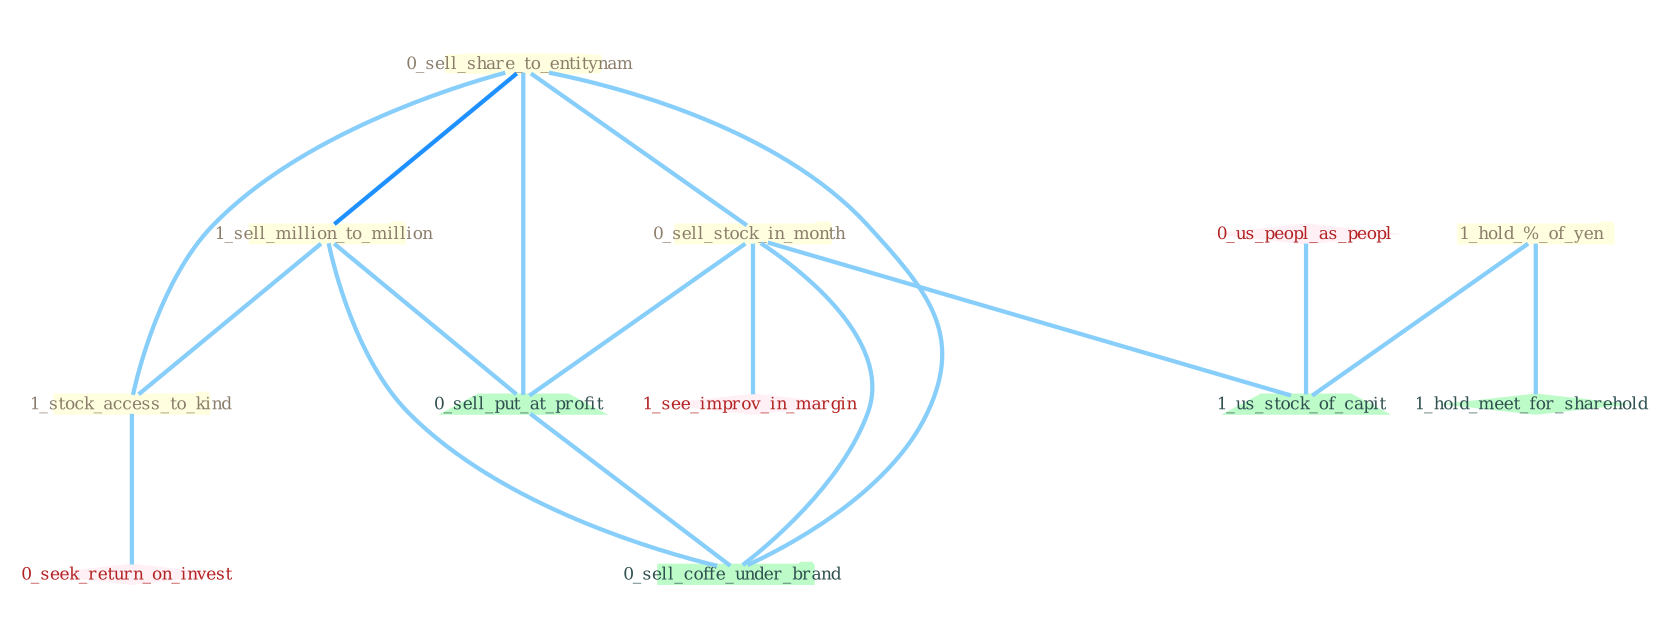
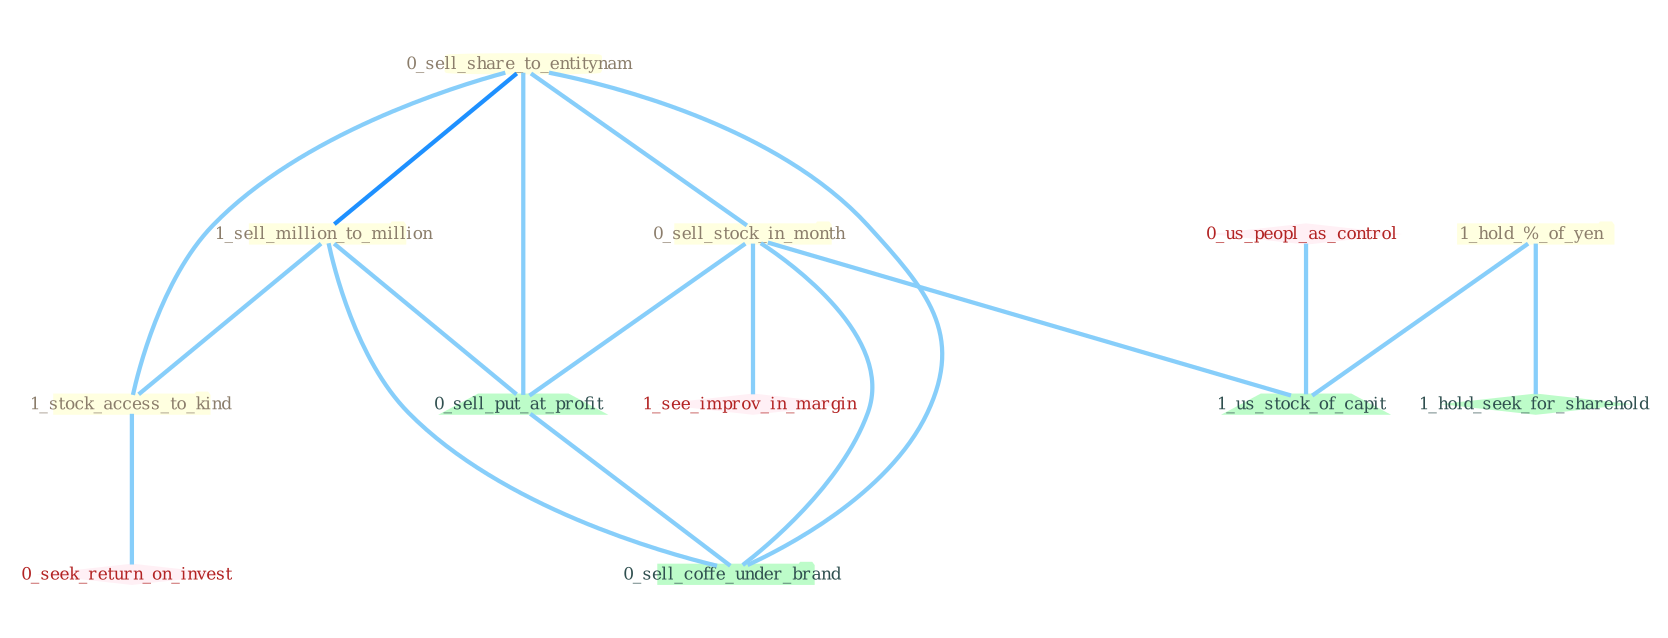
(1306, 234) -> (1306, 234)
(1536, 404) -> (1536, 404)
